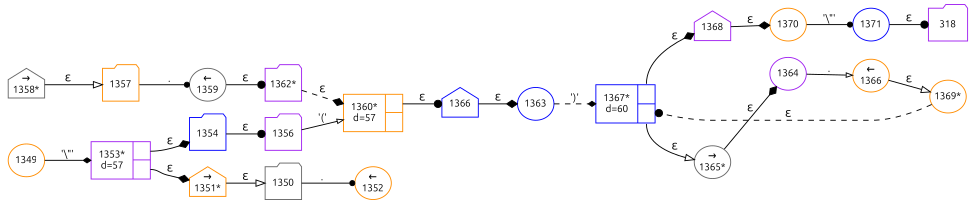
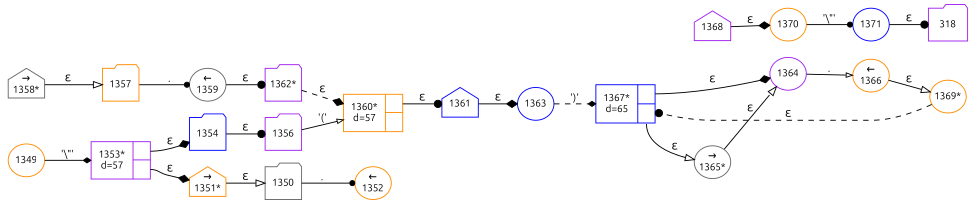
(659, 56) -> (708, 90)
(460, 104) -> (460, 104)
(617, 109) -> (617, 109)
(743, 126) -> (743, 126)
